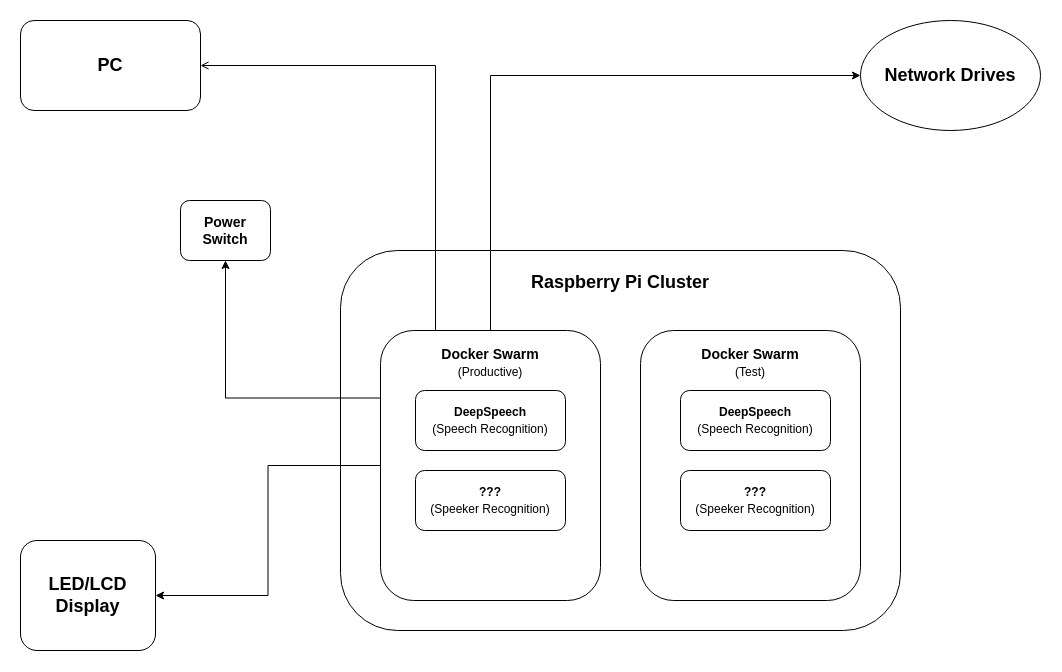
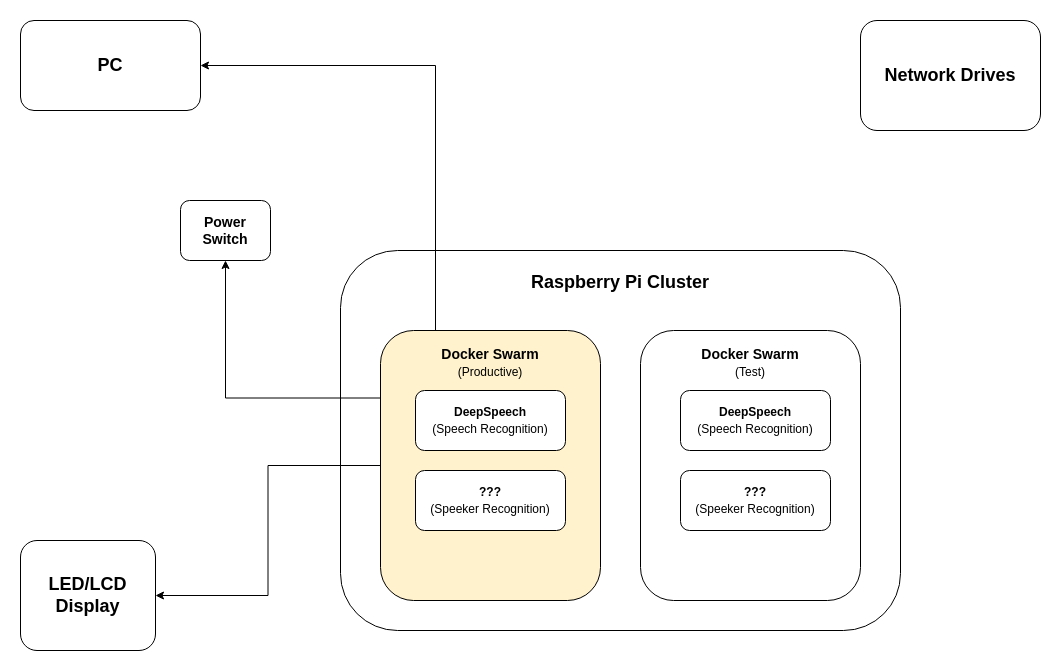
(207, 66) -> (209, 66)
(545, 76) -> none
(951, 76) -> (951, 76)
(491, 466) -> (491, 466)
